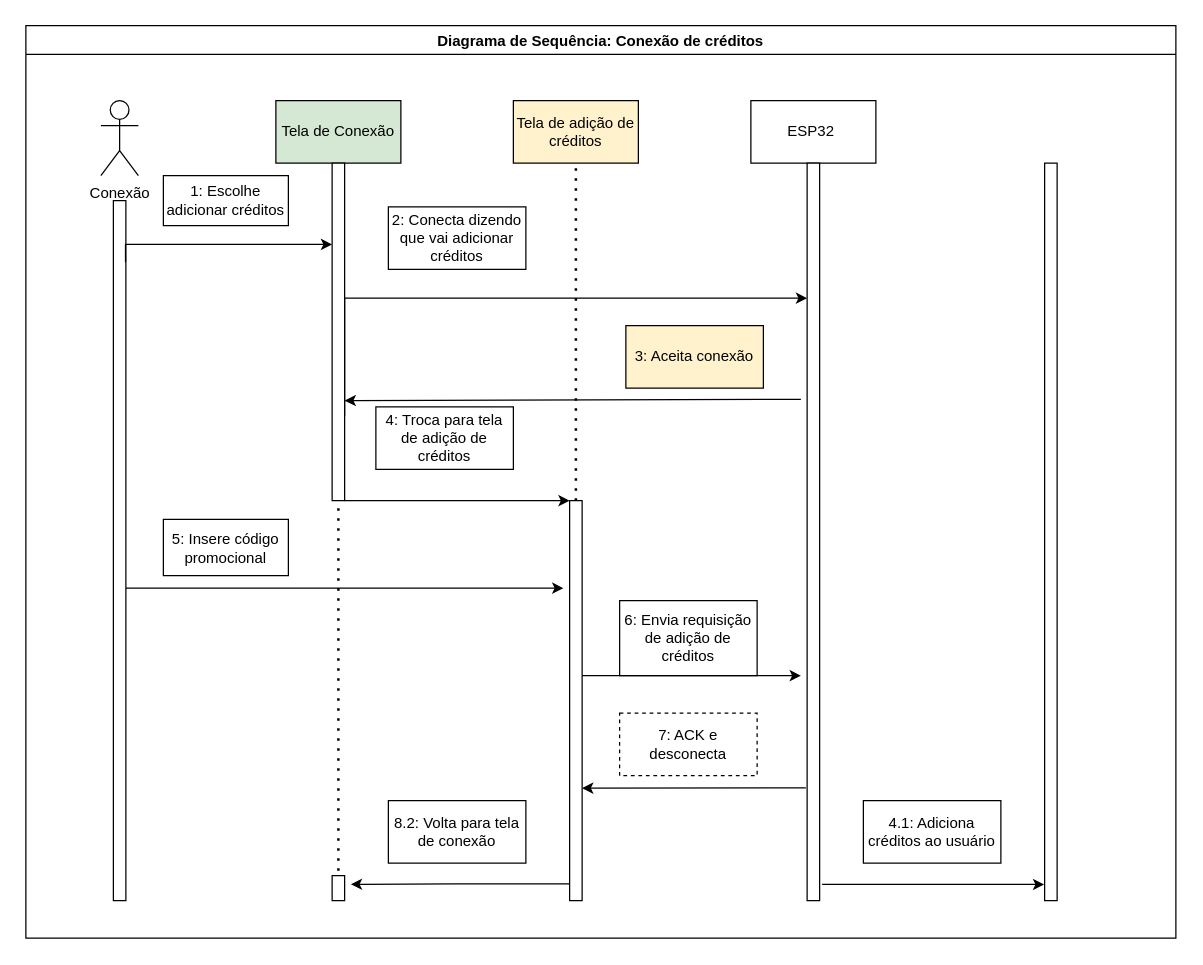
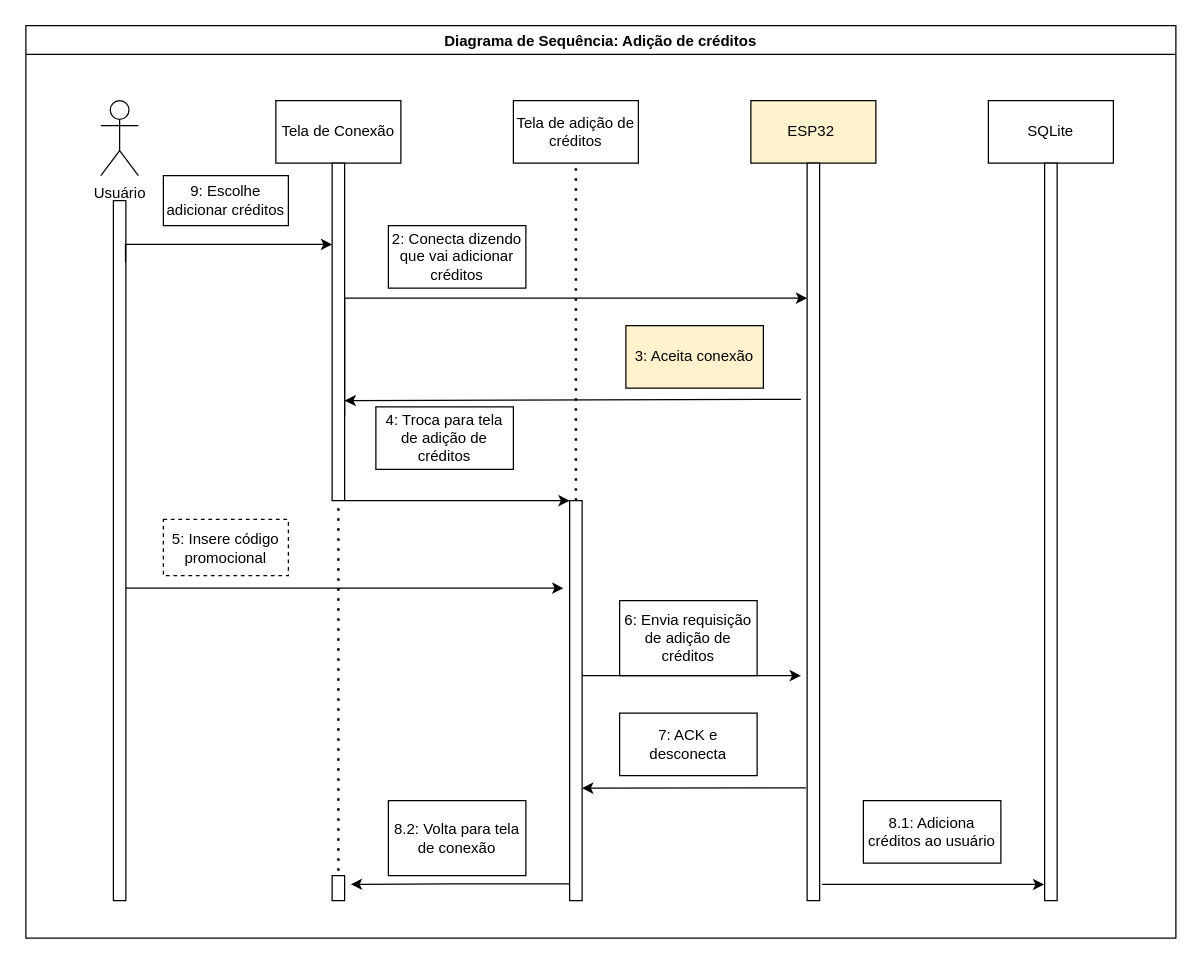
(600, 41) -> (600, 41)
(338, 132) -> (338, 132)
(576, 132) -> (576, 132)
(813, 132) -> (813, 132)
none -> (1051, 132)
(120, 193) -> (120, 193)
(226, 201) -> (226, 201)
(457, 238) -> (457, 257)
(226, 548) -> (226, 548)
(688, 744) -> (688, 744)
(457, 832) -> (457, 838)
(932, 832) -> (932, 832)
